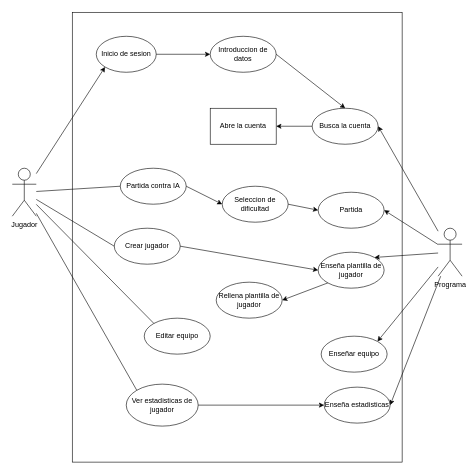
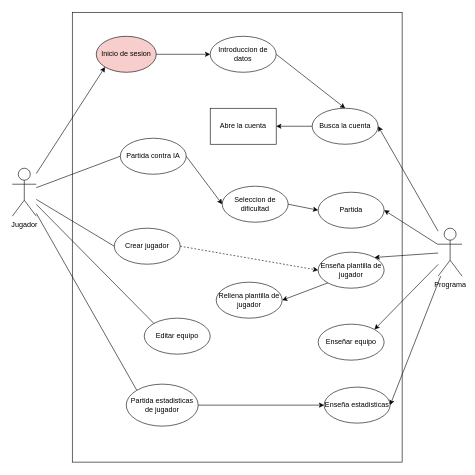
(126, 54) -> (126, 54)
(153, 186) -> (153, 156)
(247, 258) -> (247, 258)
(354, 354) -> (351, 342)
(162, 405) -> (162, 405)
